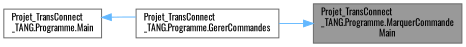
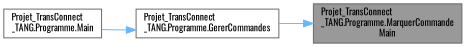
(124, 17) -> (114, 30)
